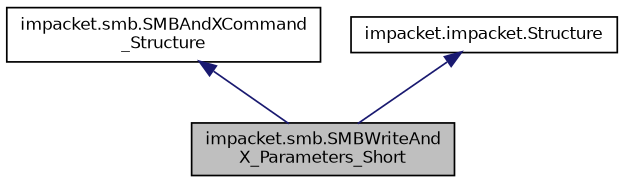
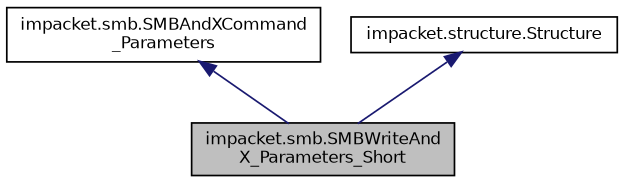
(164, 35) -> (164, 35)
(484, 35) -> (484, 35)
